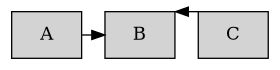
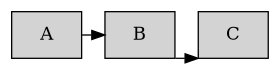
(193, 12) -> (180, 58)
